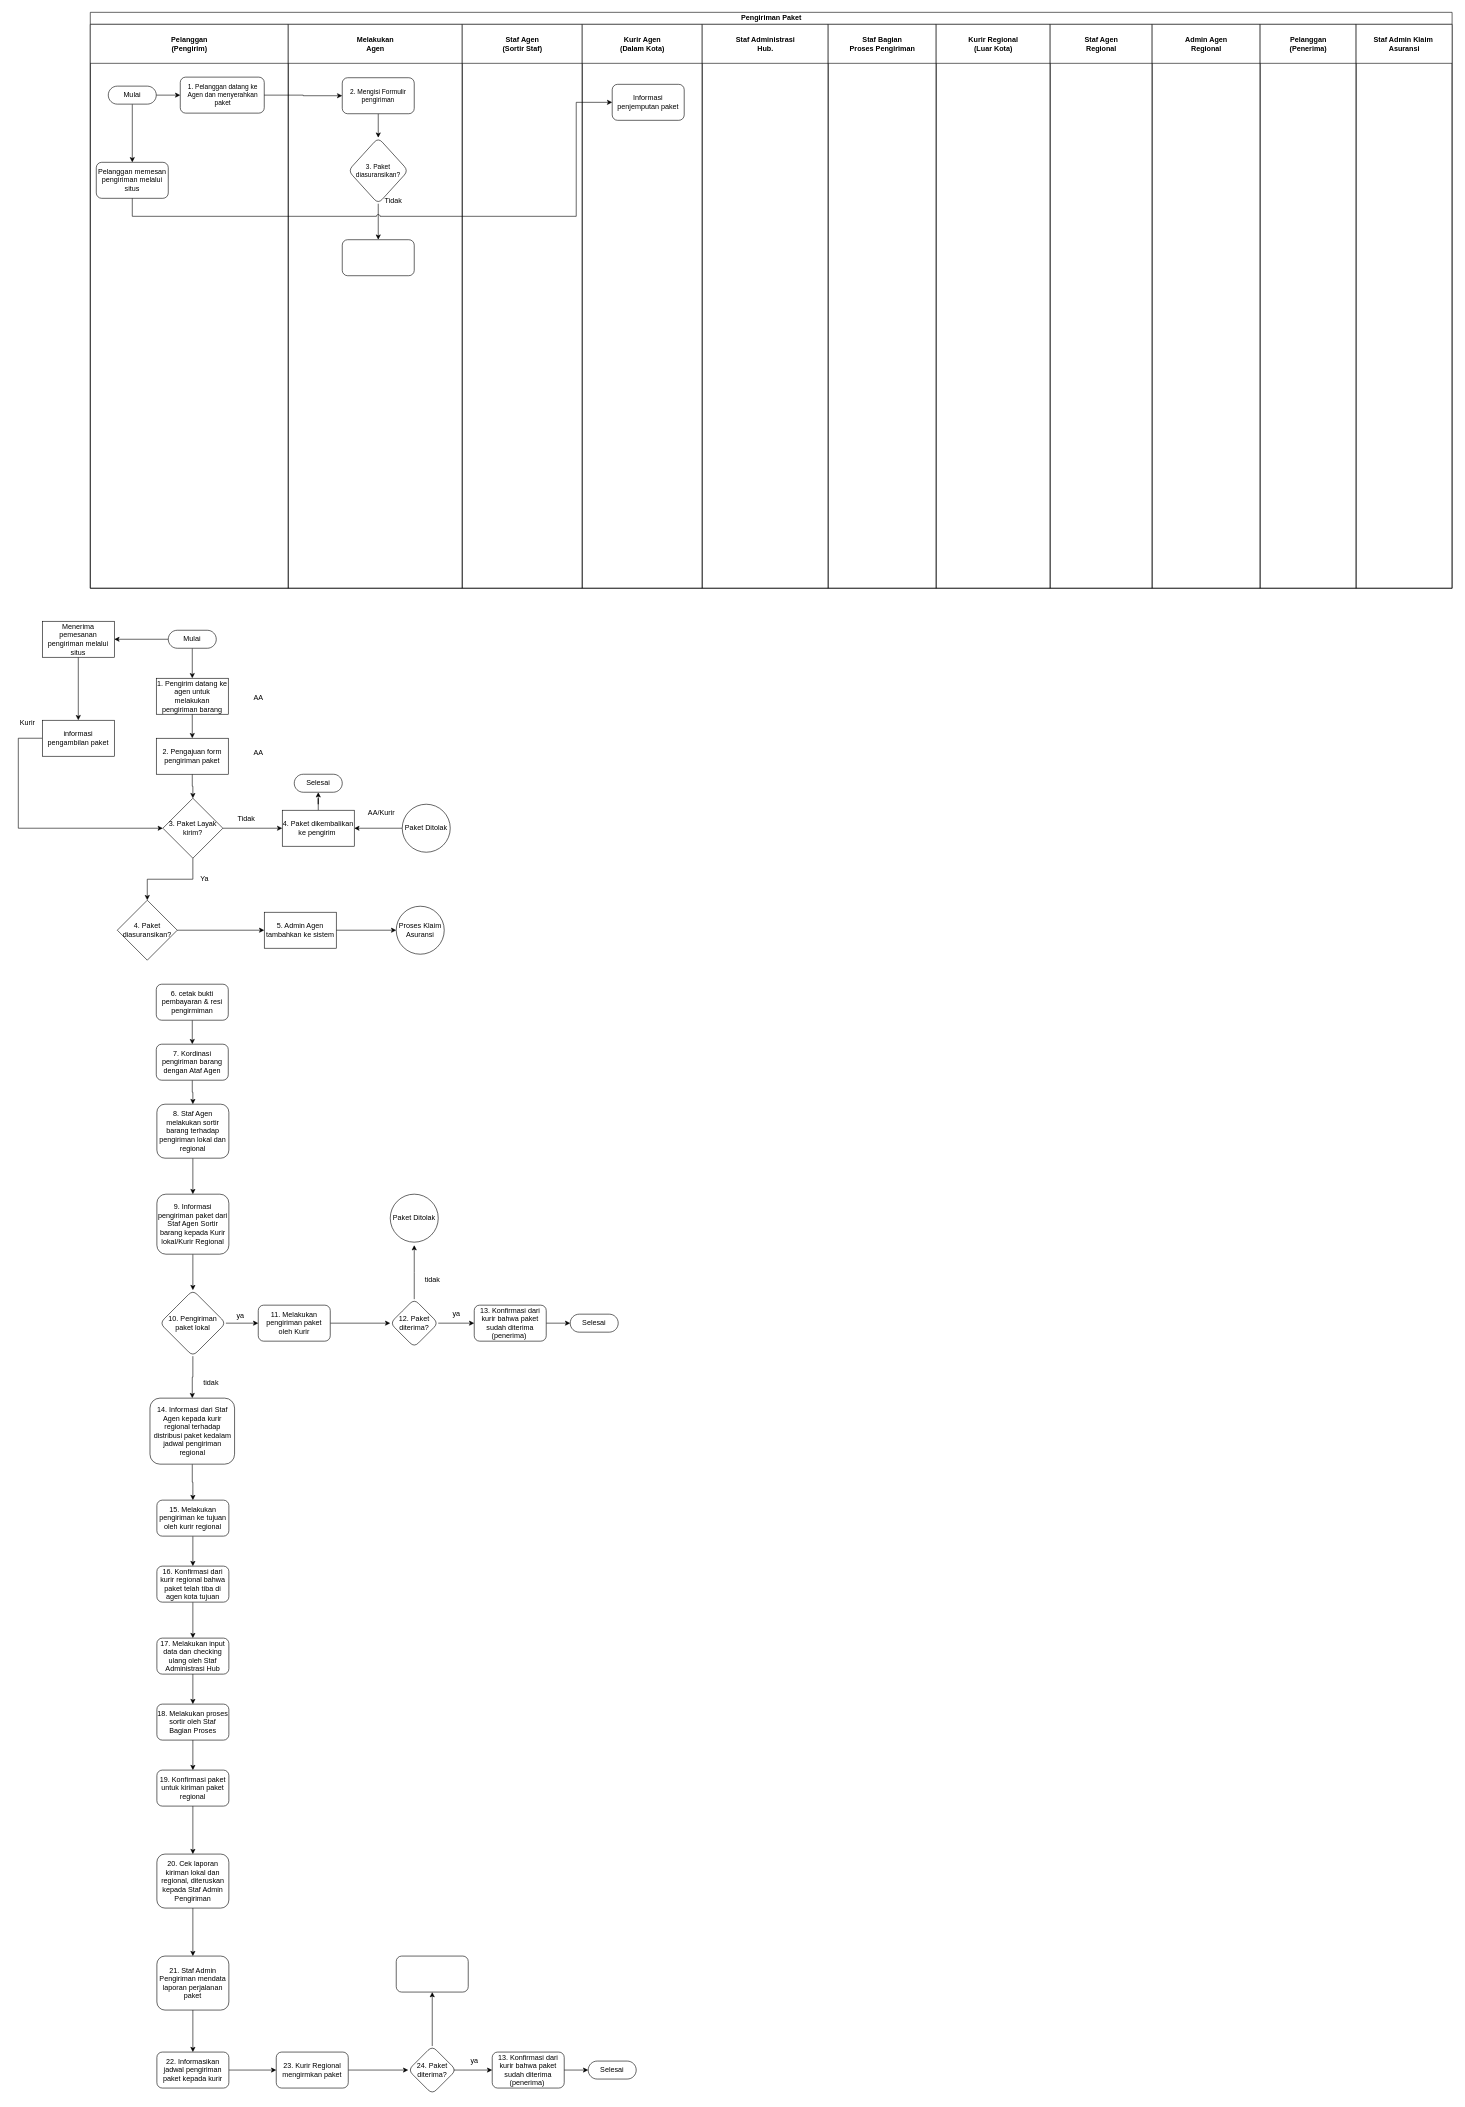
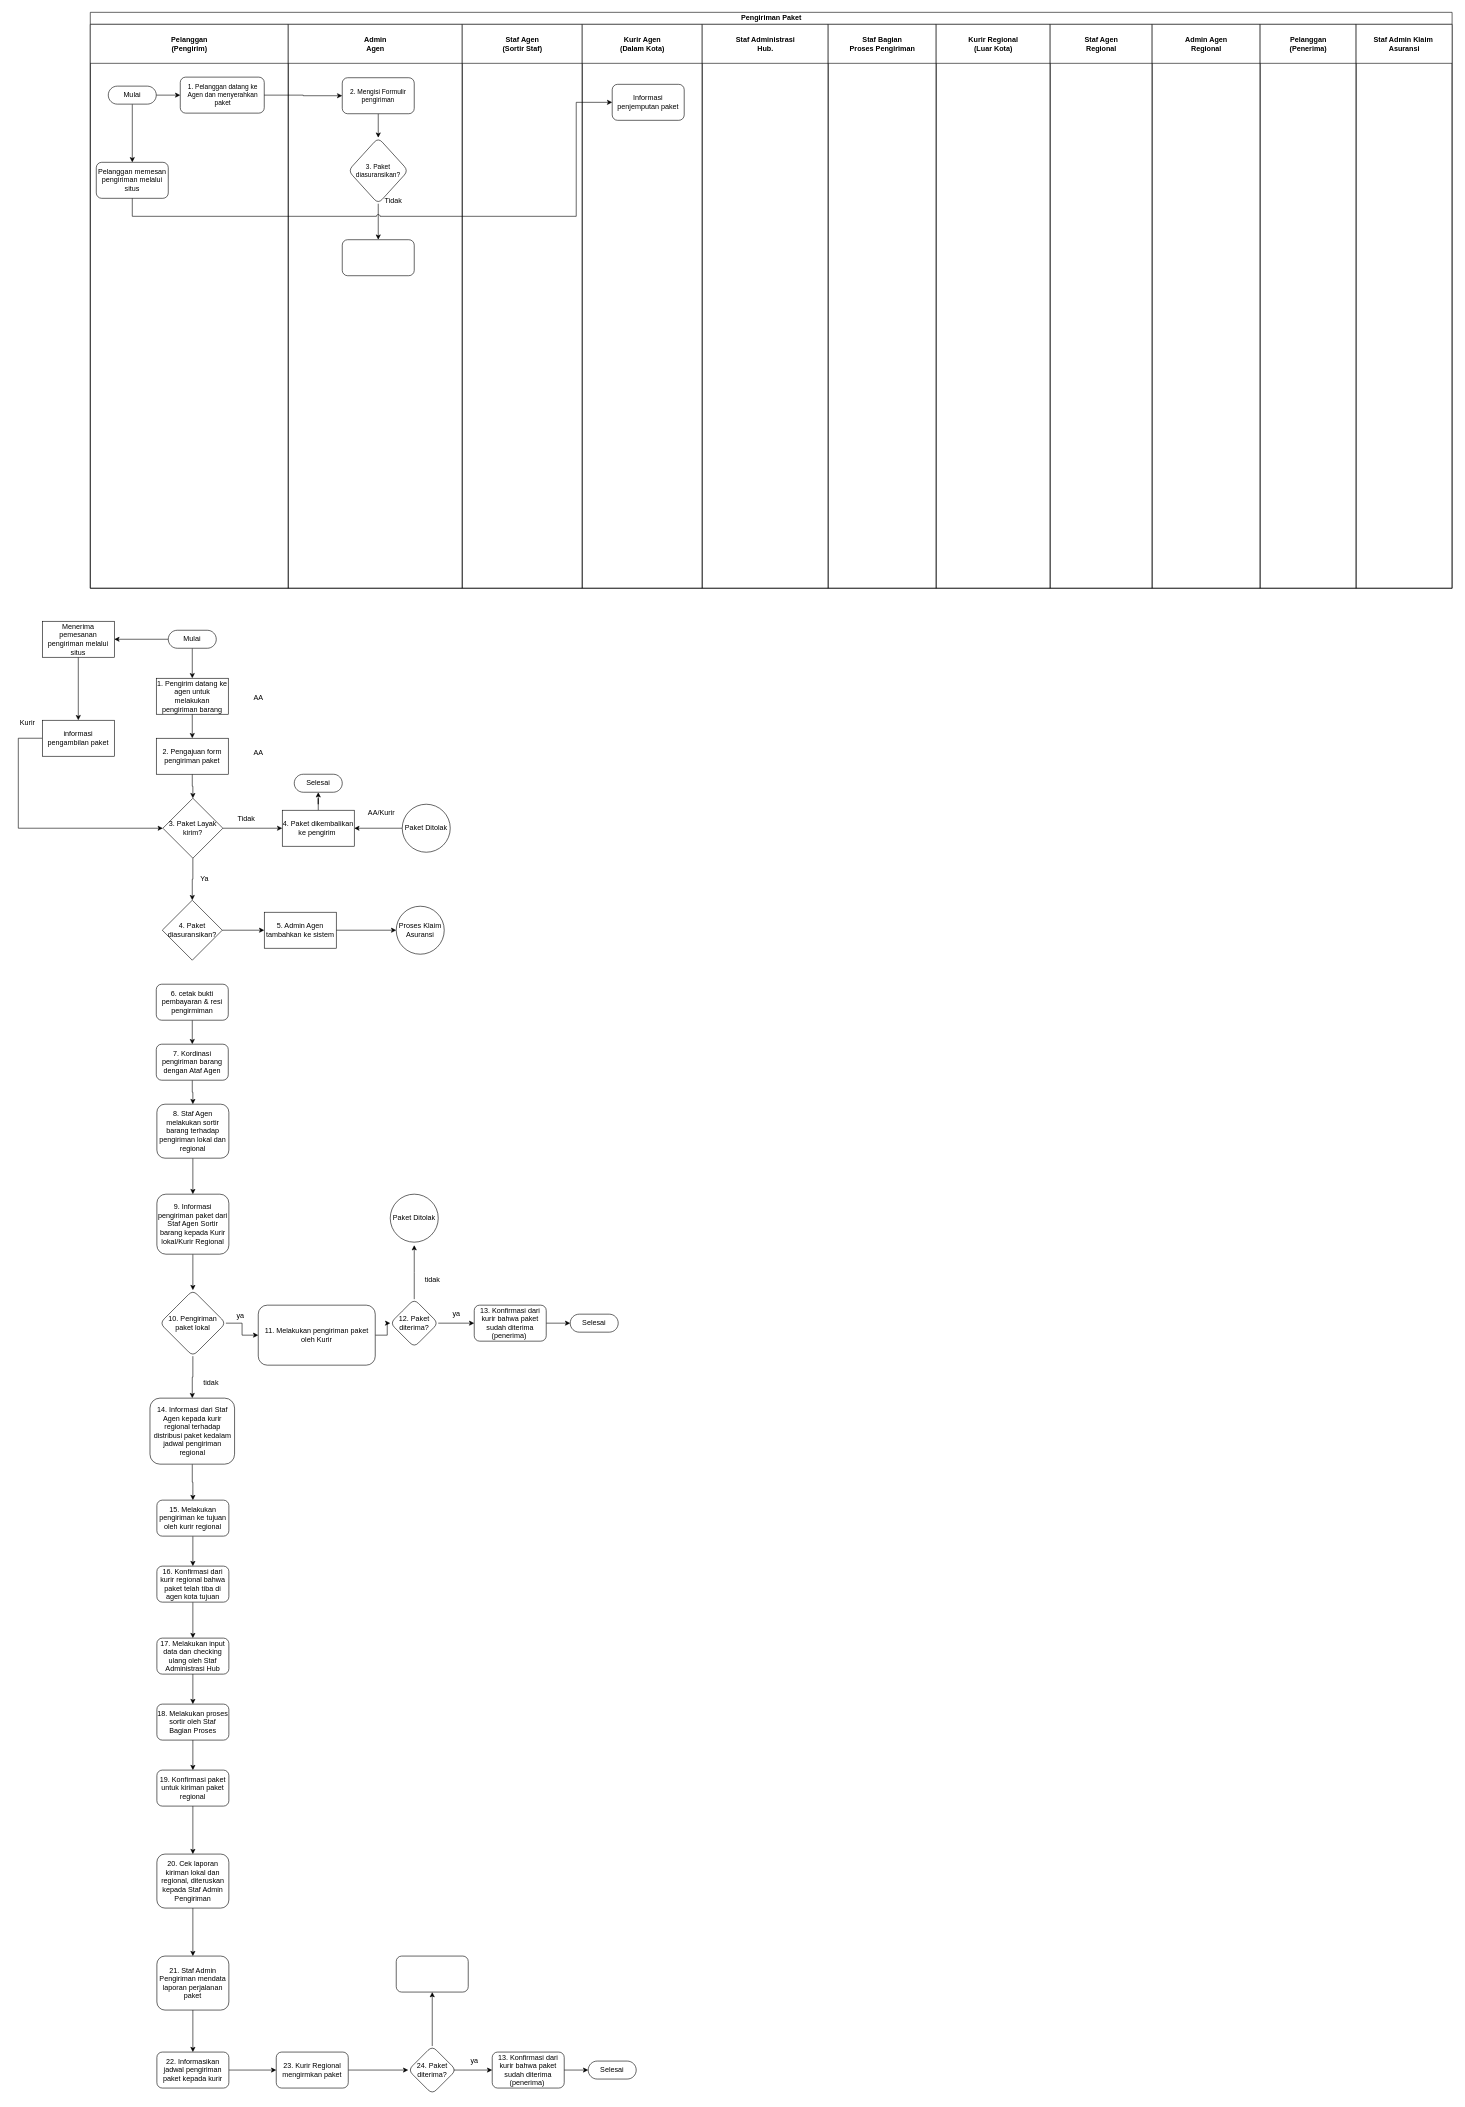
(376, 44) -> (376, 44)
(147, 930) -> (192, 930)
(294, 1323) -> (317, 1335)
